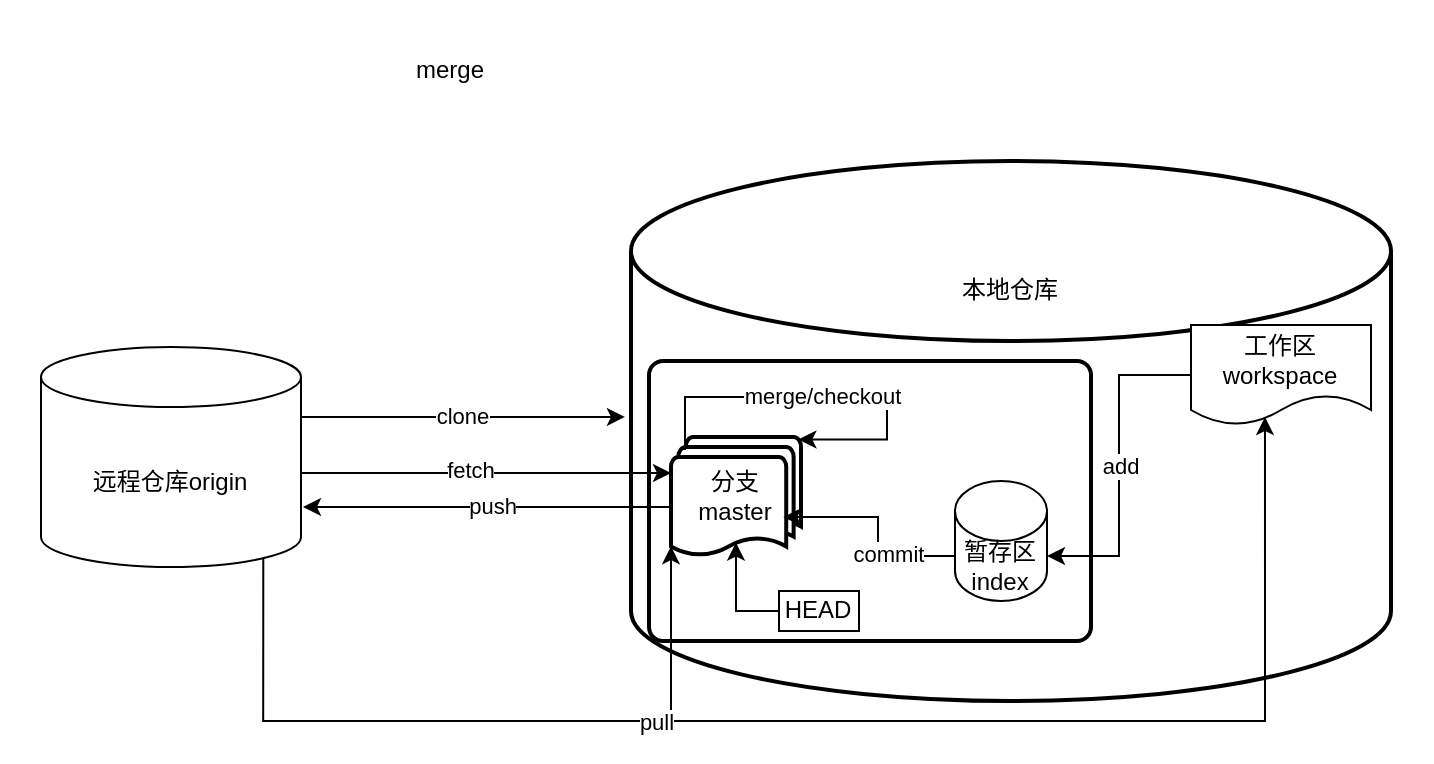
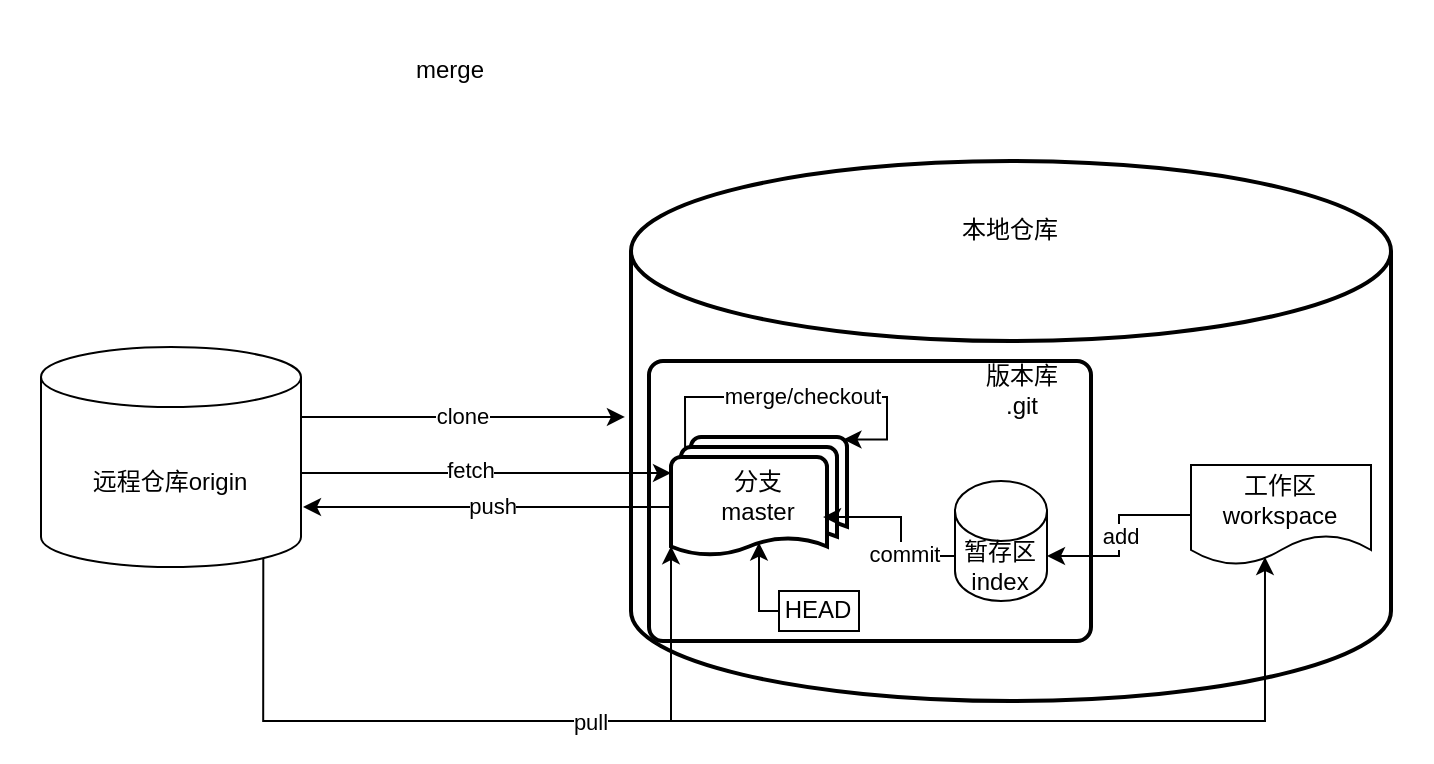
(1011, 291) -> (1011, 231)
(1281, 375) -> (1281, 515)
none -> (1023, 391)
(736, 497) -> (759, 497)
